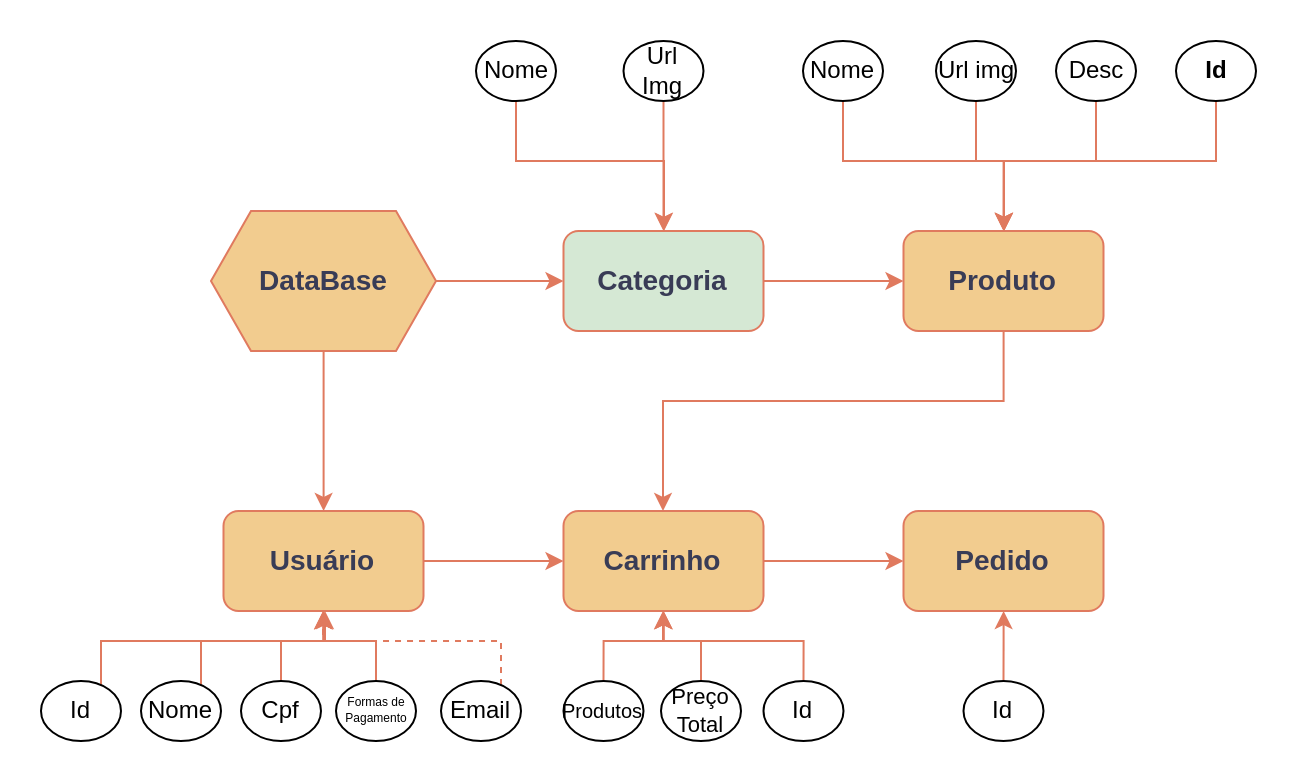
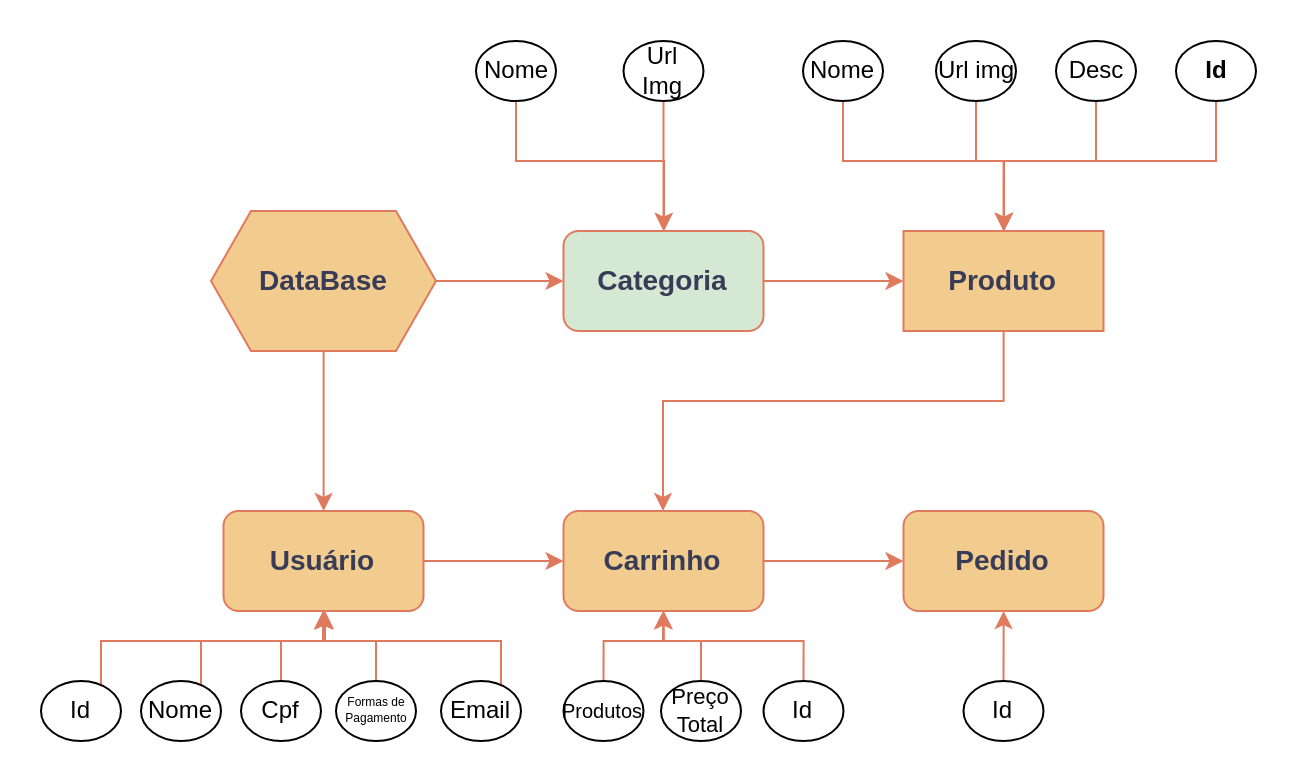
(1004, 281) -> (1004, 281)
(460, 641) -> (460, 641)
